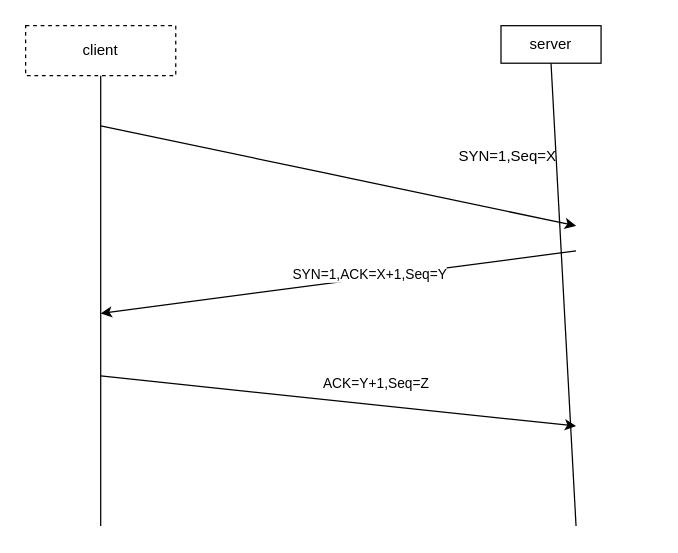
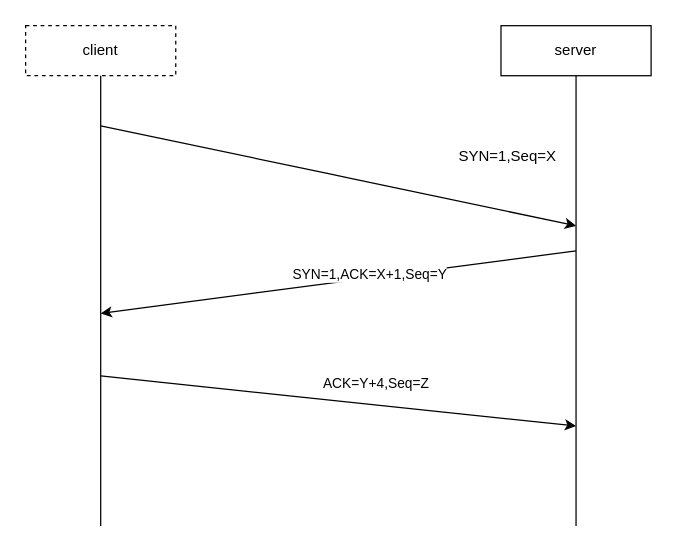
(551, 44) -> (576, 51)
(376, 383) -> (376, 383)
